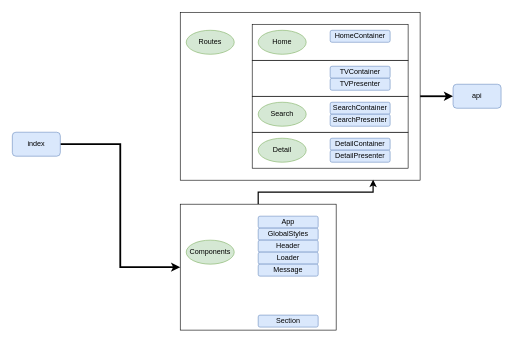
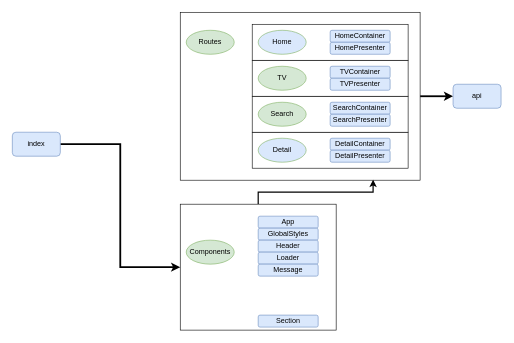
(282, 42) -> (282, 42)
none -> (360, 48)
none -> (282, 78)
(282, 150) -> (282, 150)
